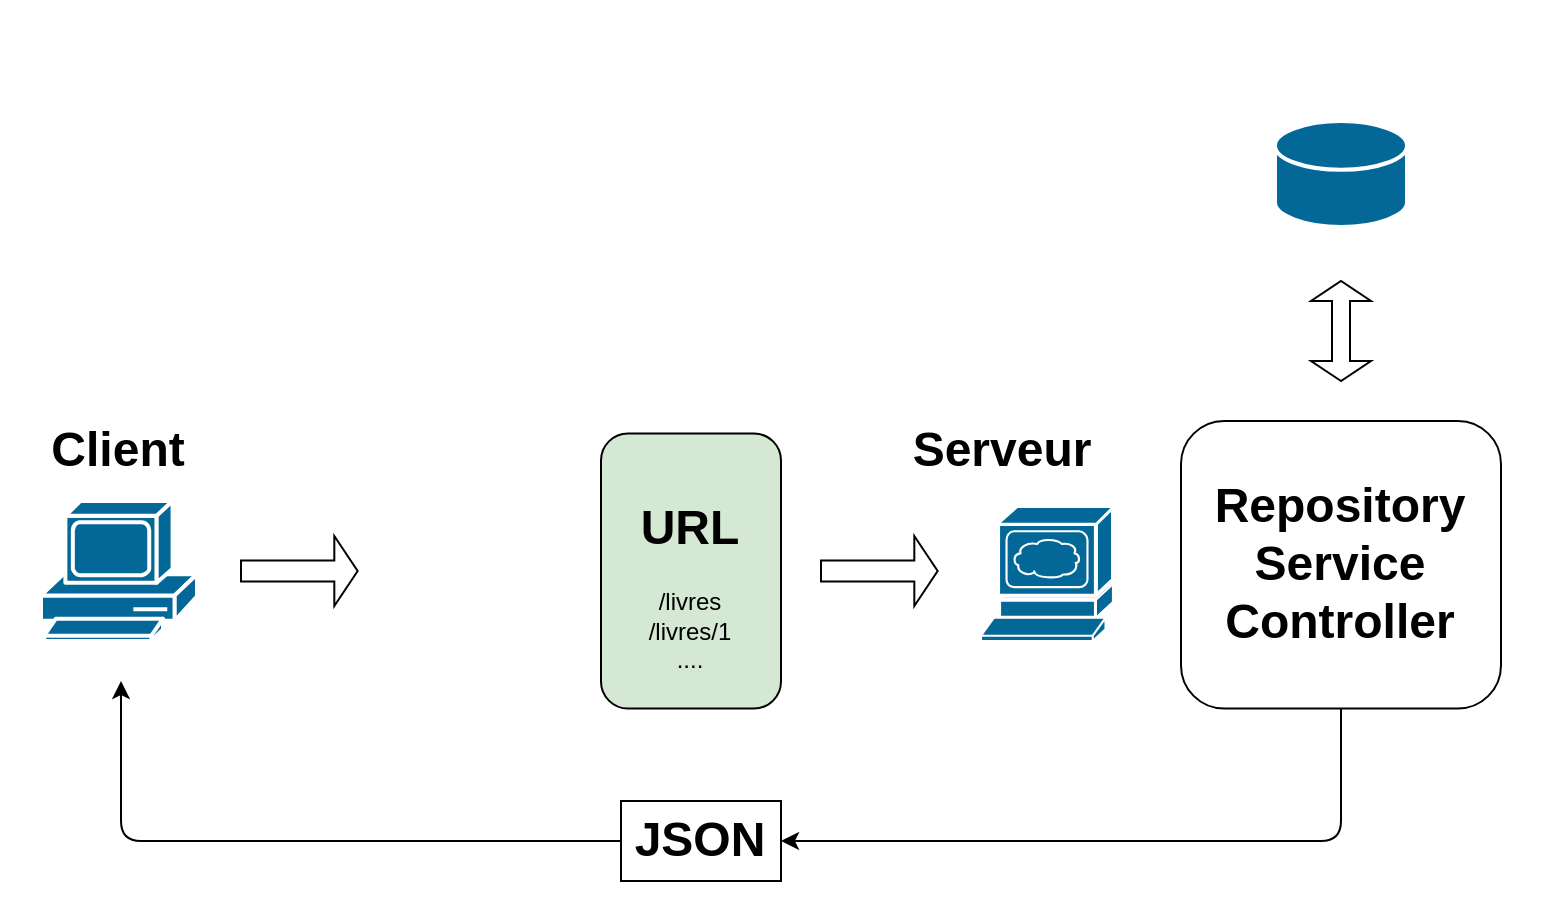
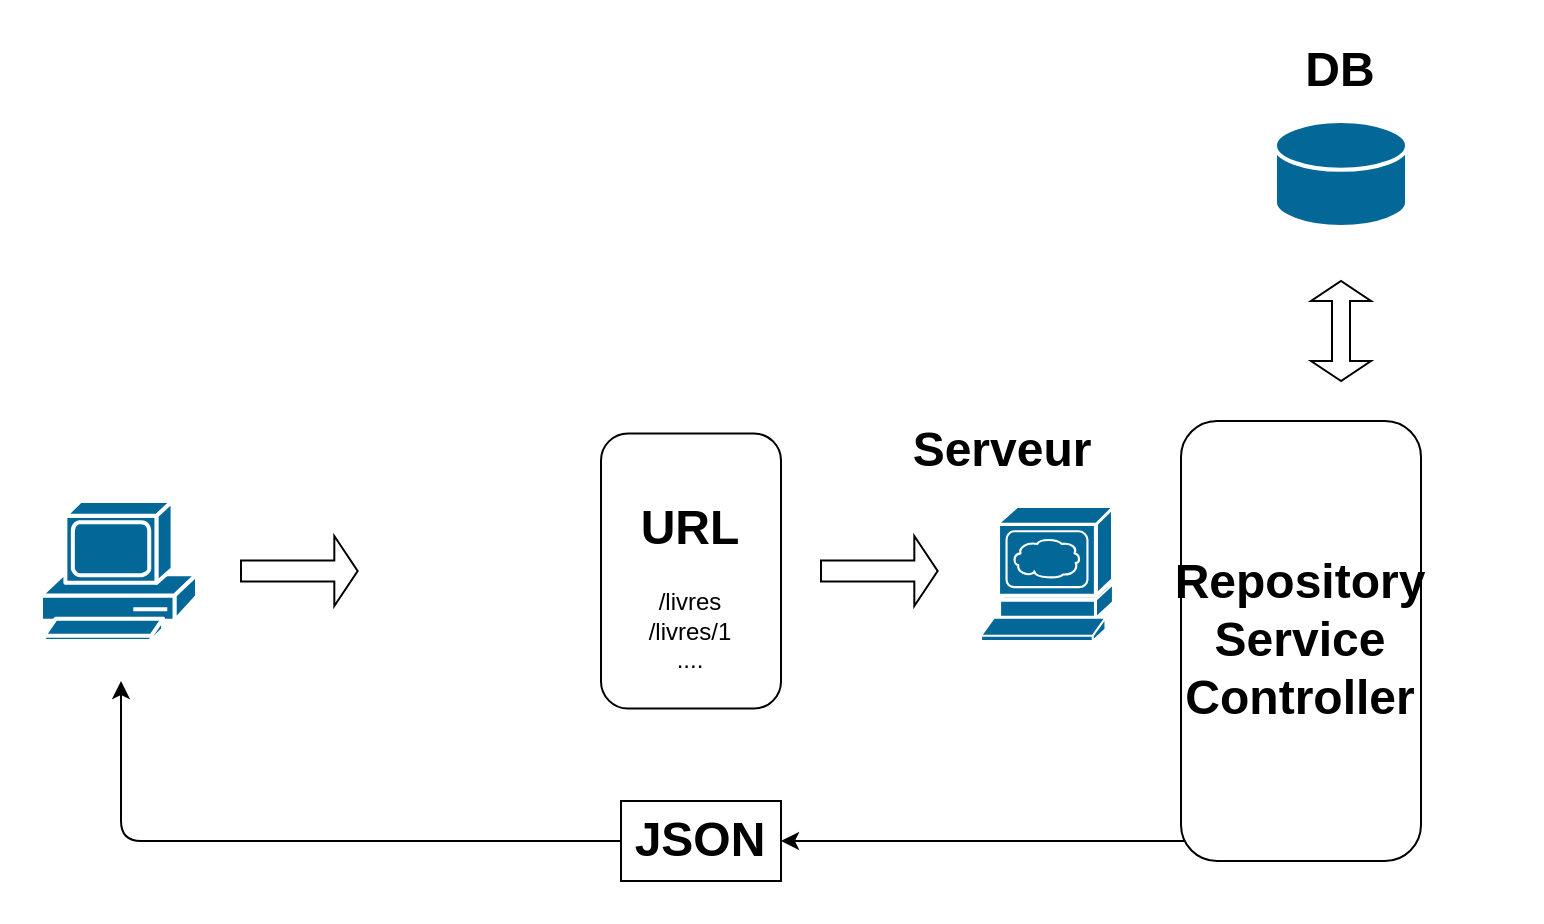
none -> (1341, 71)
(119, 451) -> none
(1341, 565) -> (1301, 641)
(691, 571) -> (691, 571)
